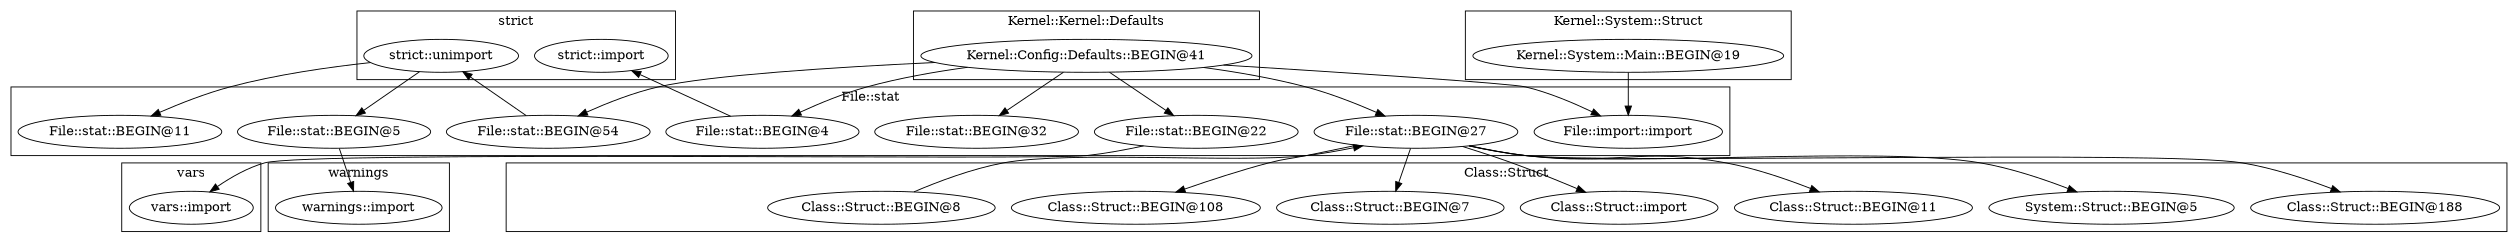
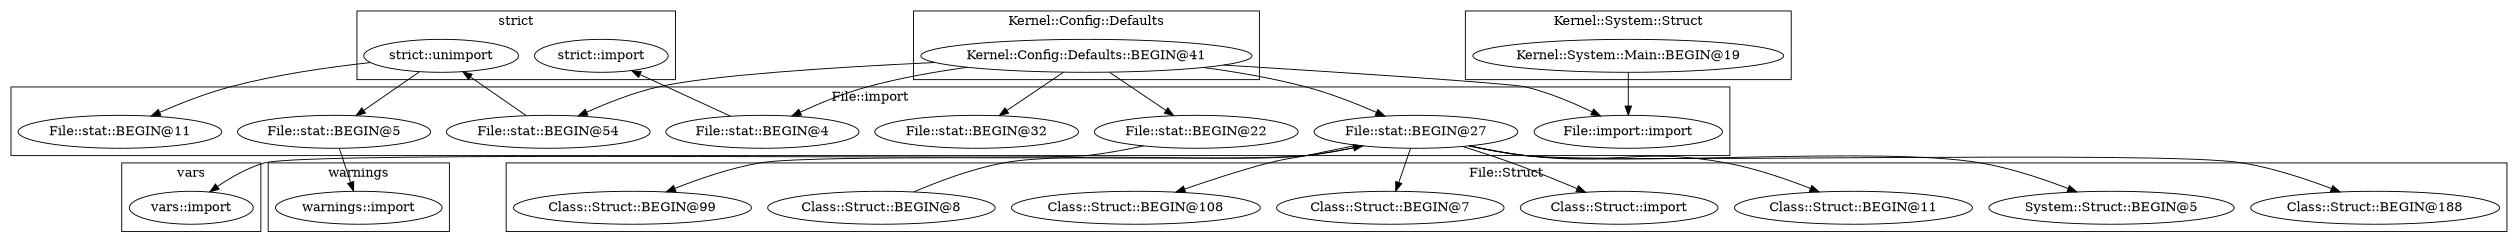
(1086, 22) -> (1086, 22)
(870, 97) -> (870, 97)
(1507, 173) -> (1507, 173)
none -> (632, 208)
